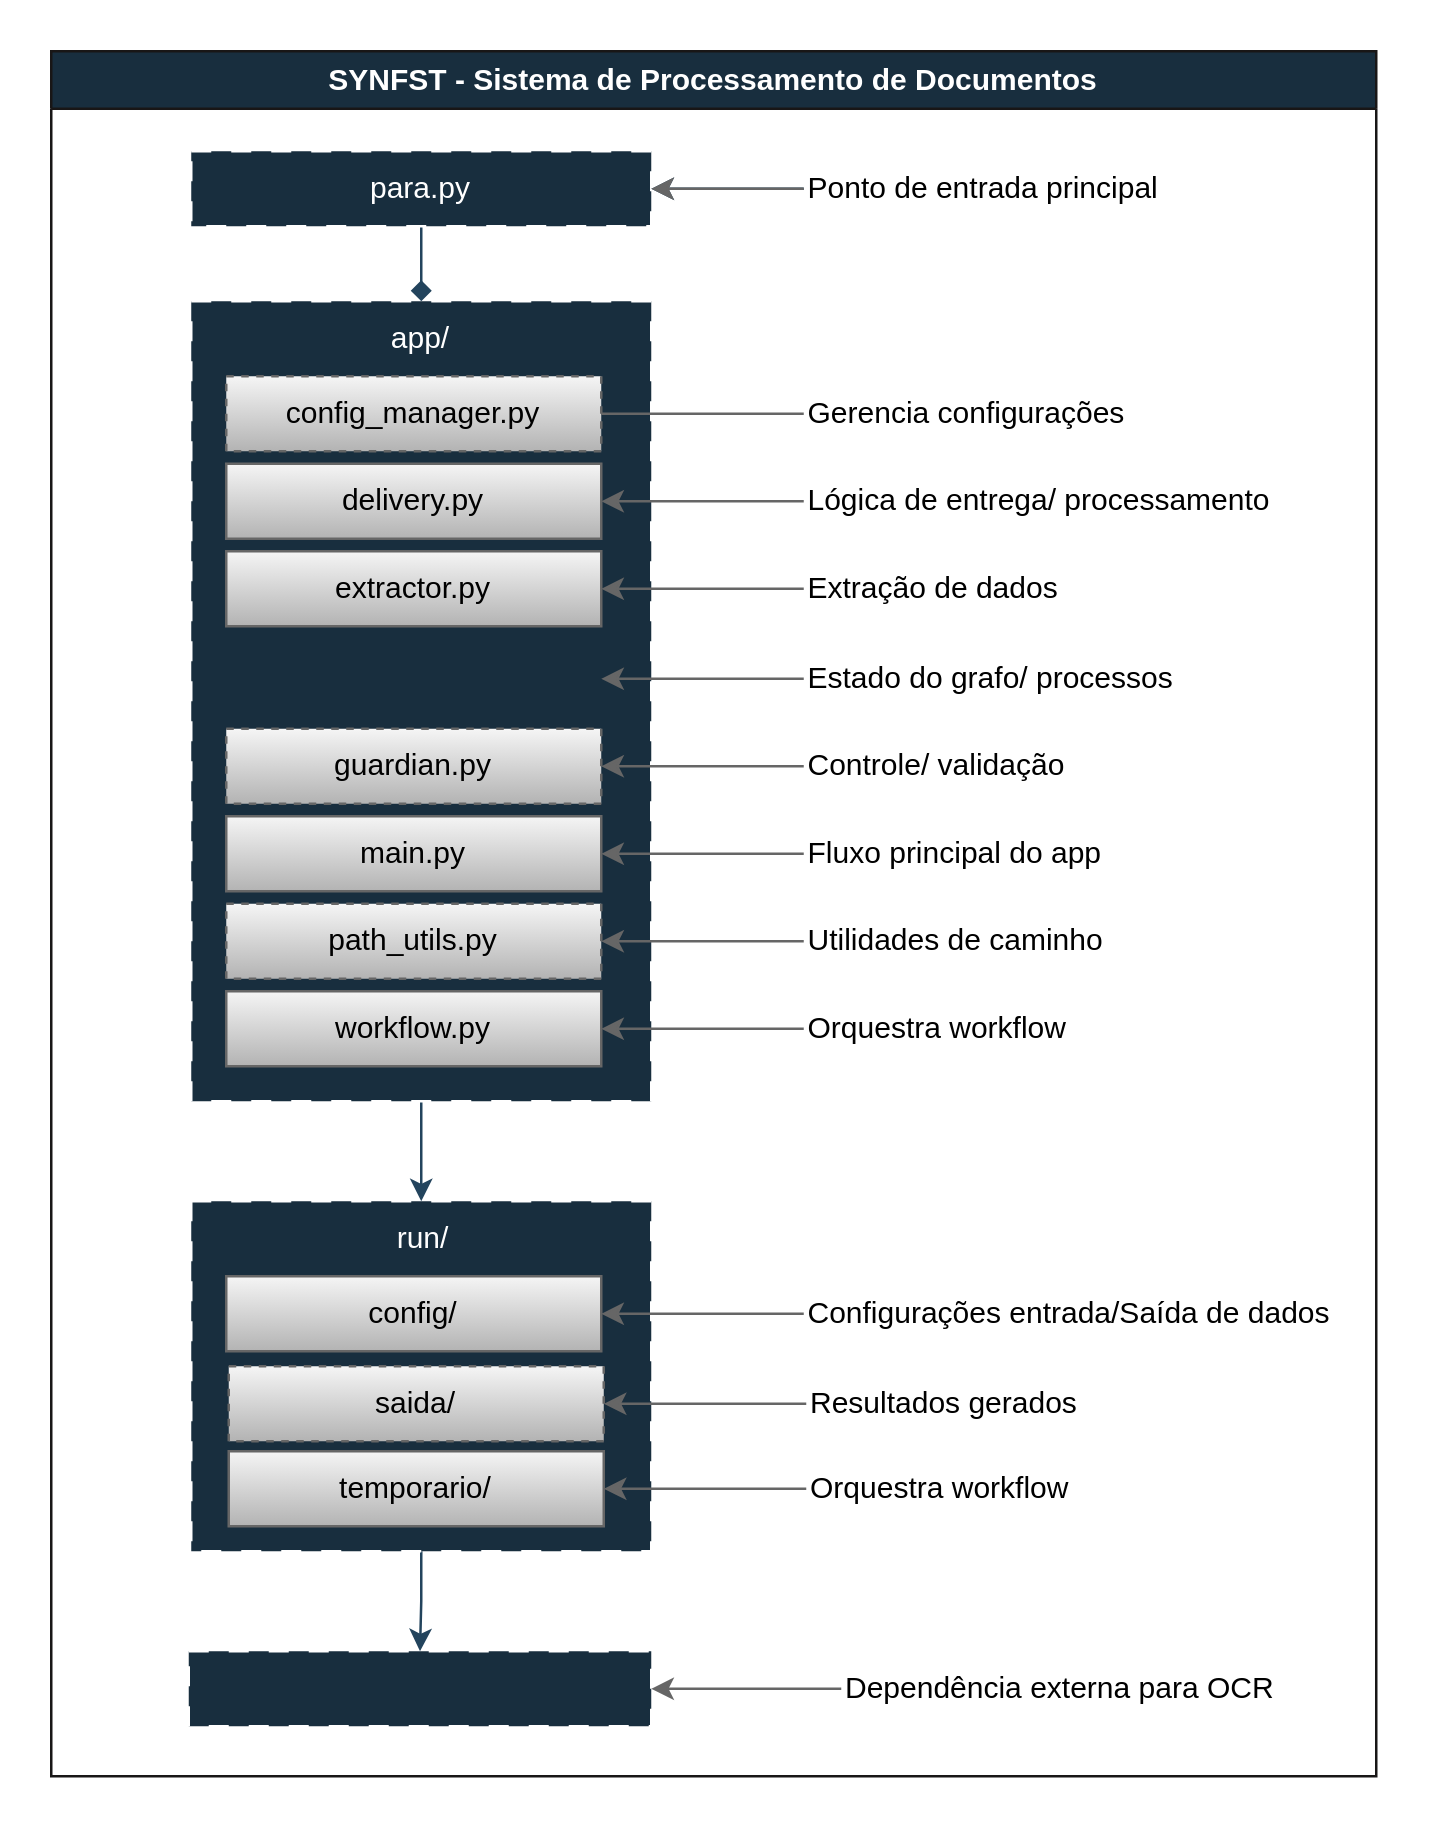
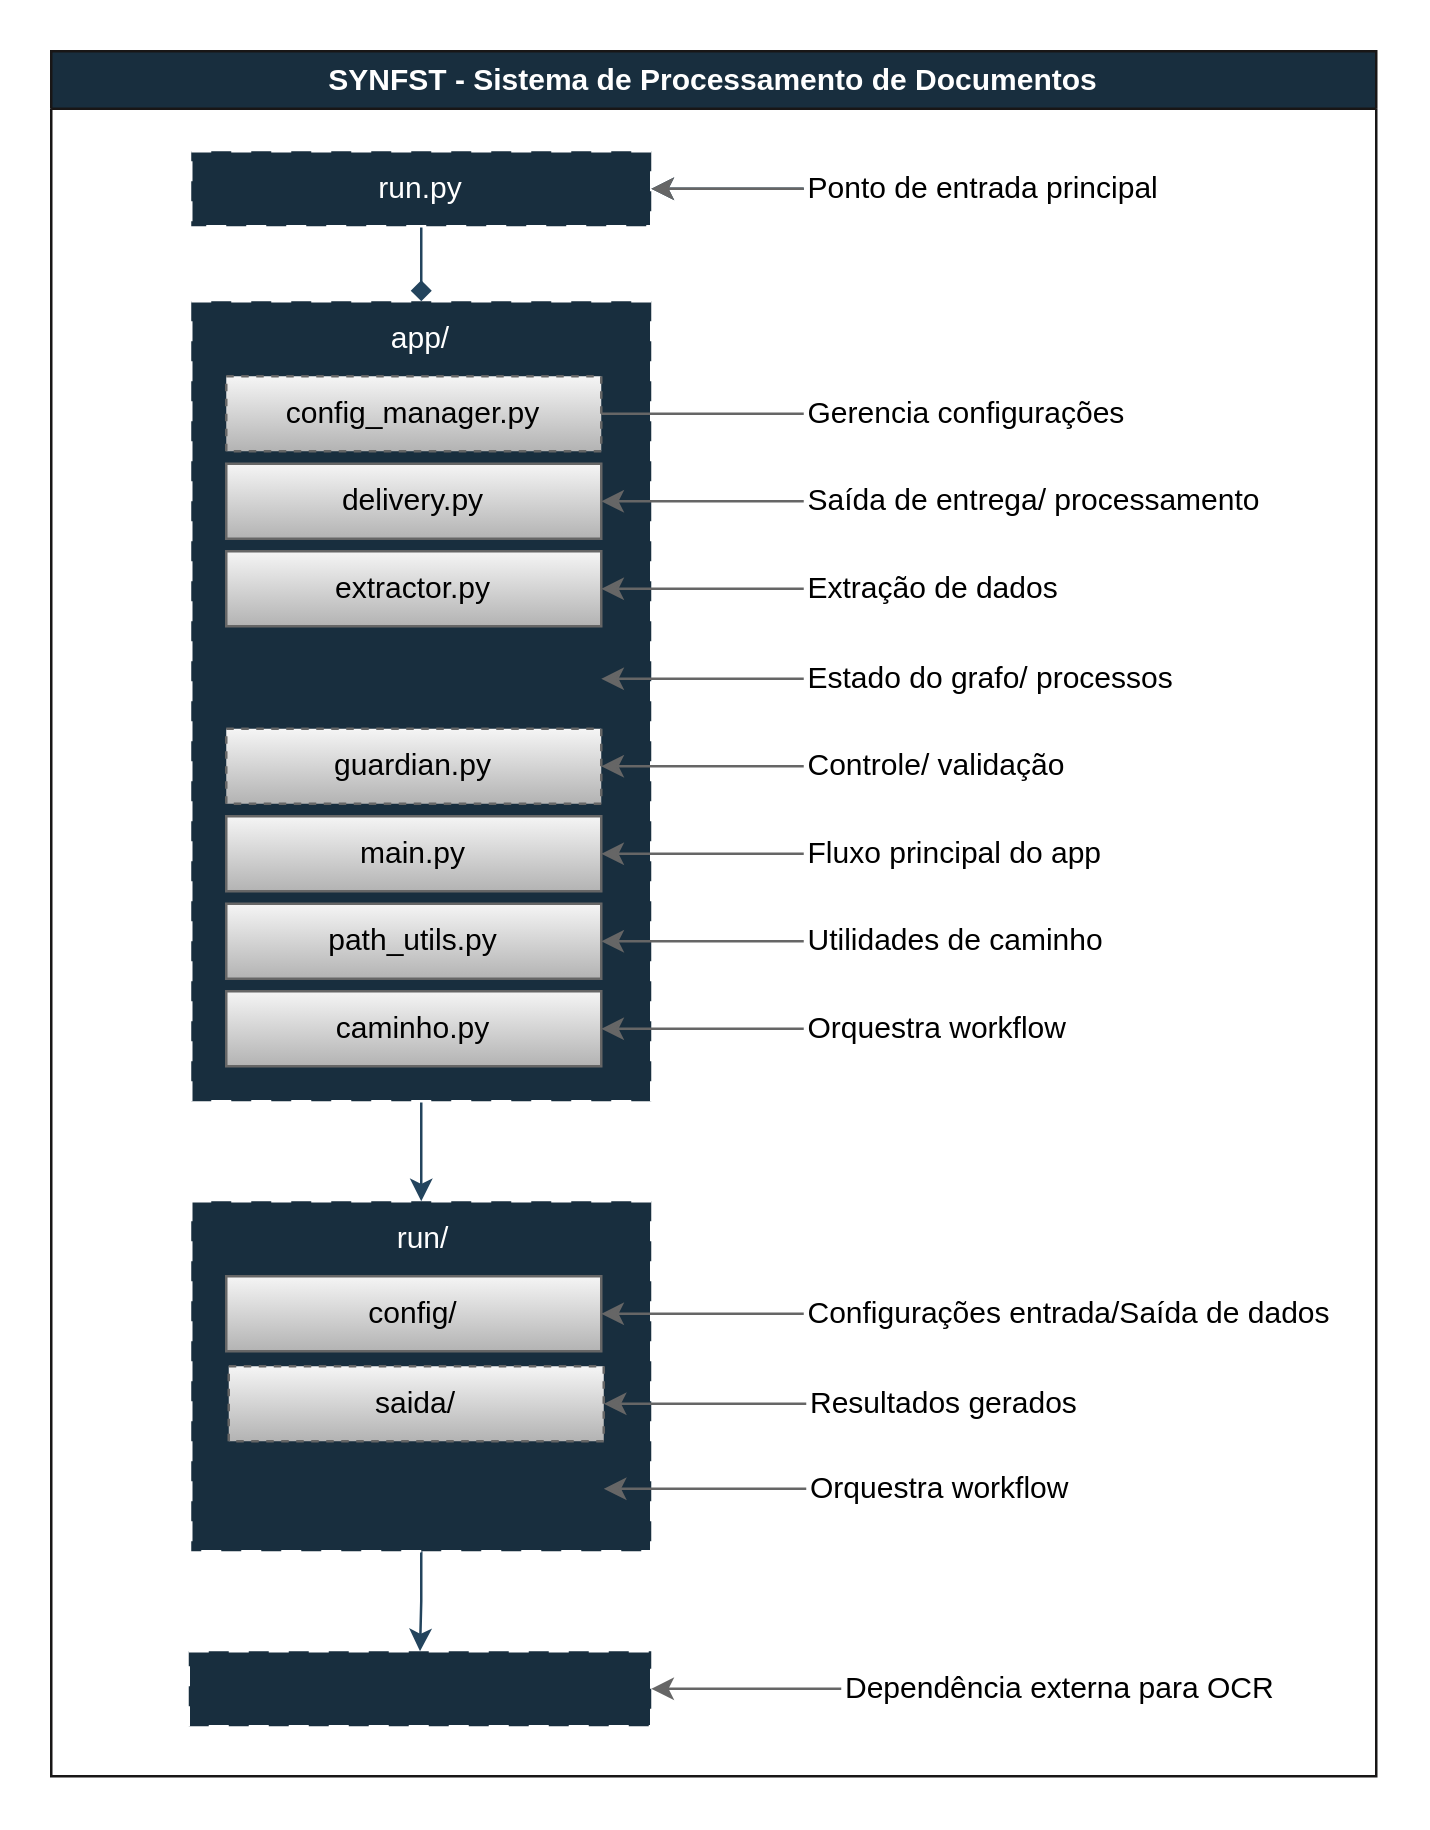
(421, 189) -> (421, 189)
(1055, 501) -> (1055, 501)
(414, 941) -> (414, 941)
(414, 1029) -> (414, 1029)
(416, 1489) -> none
